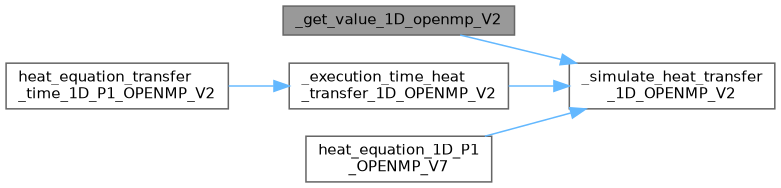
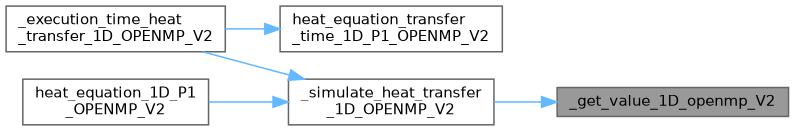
(511, 47) -> (518, 102)
(251, 86) -> (245, 29)
(399, 159) -> (116, 102)
